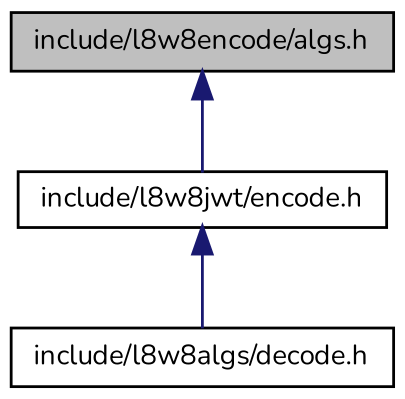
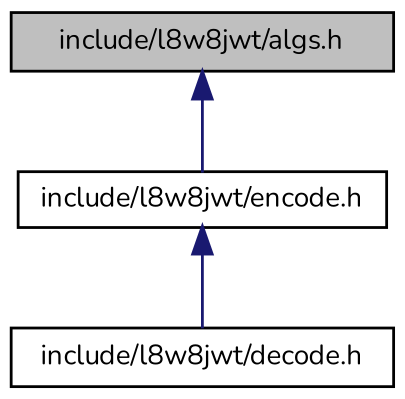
(202, 42) -> (202, 42)
(202, 357) -> (202, 357)
